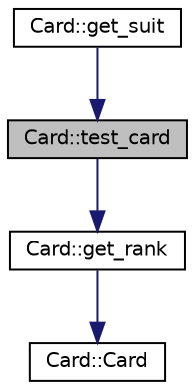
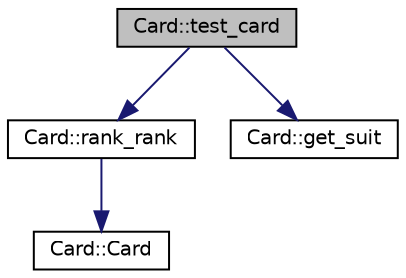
(97, 74) -> (253, 76)
(97, 251) -> (101, 139)
